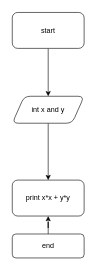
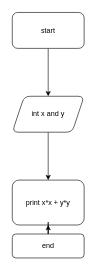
(48, 110) -> (48, 114)
(48, 198) -> (48, 203)
